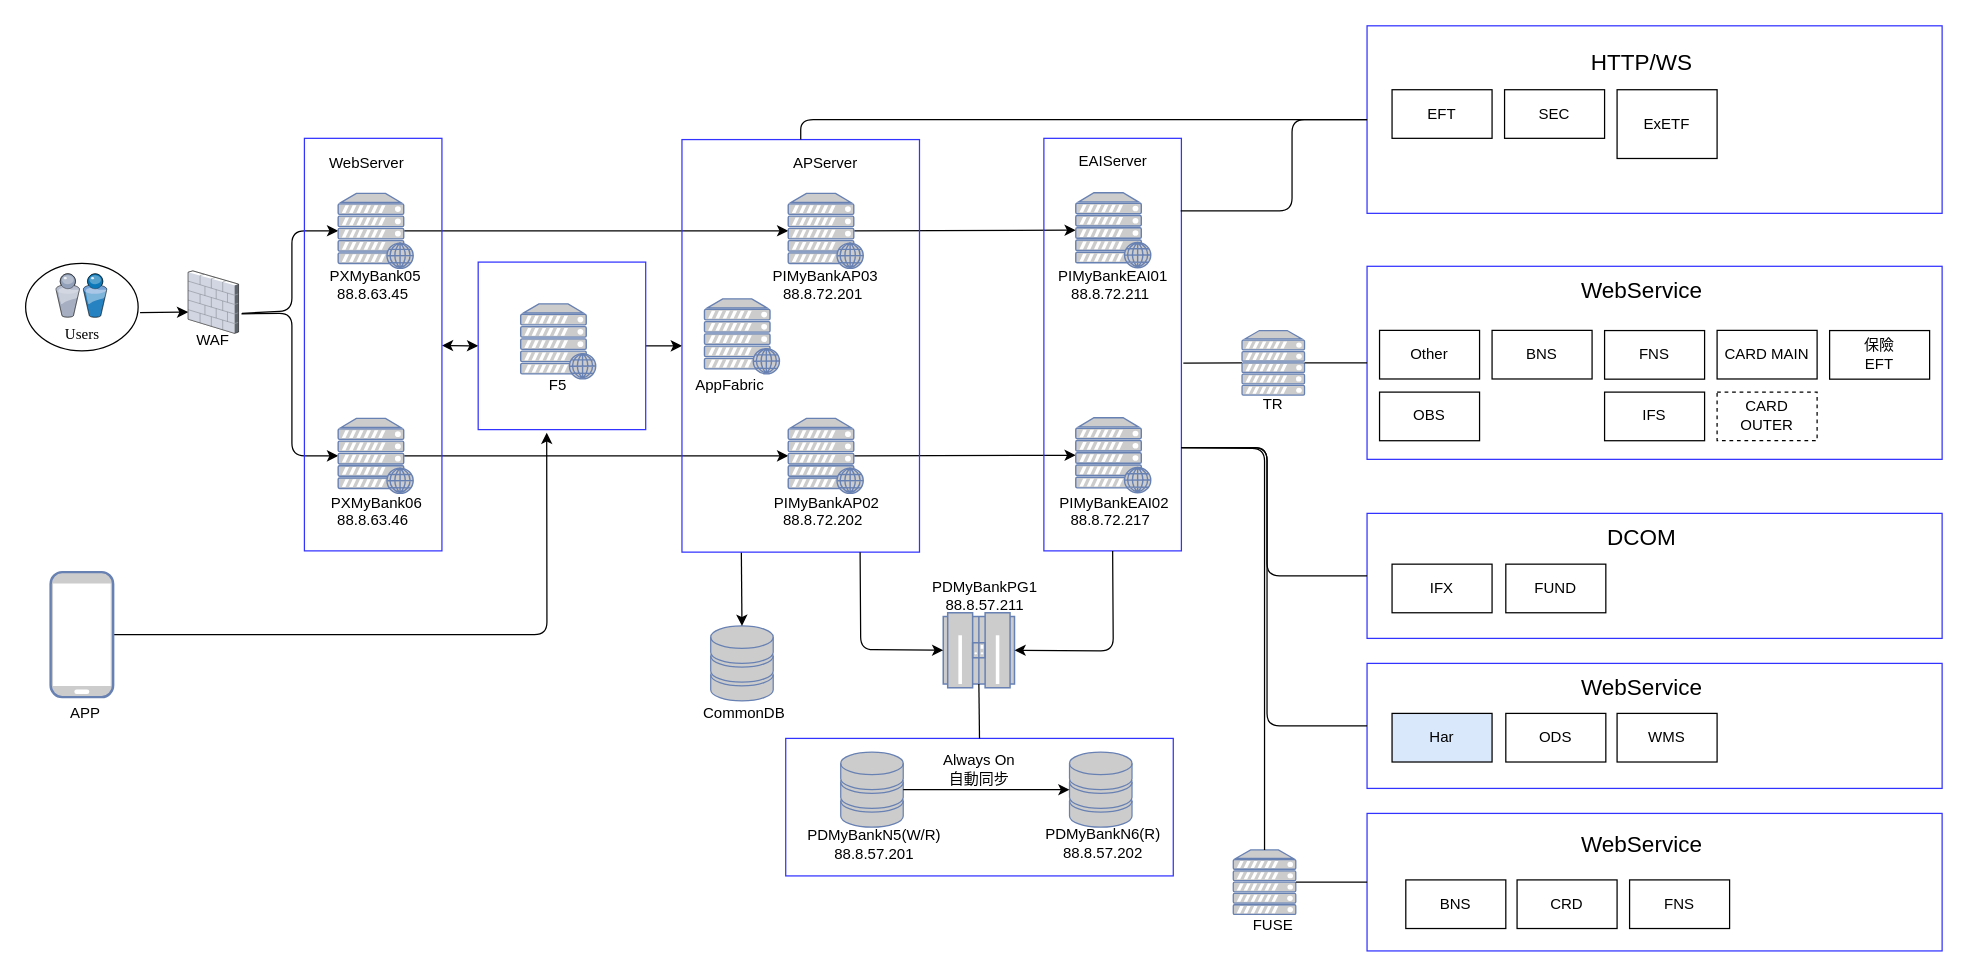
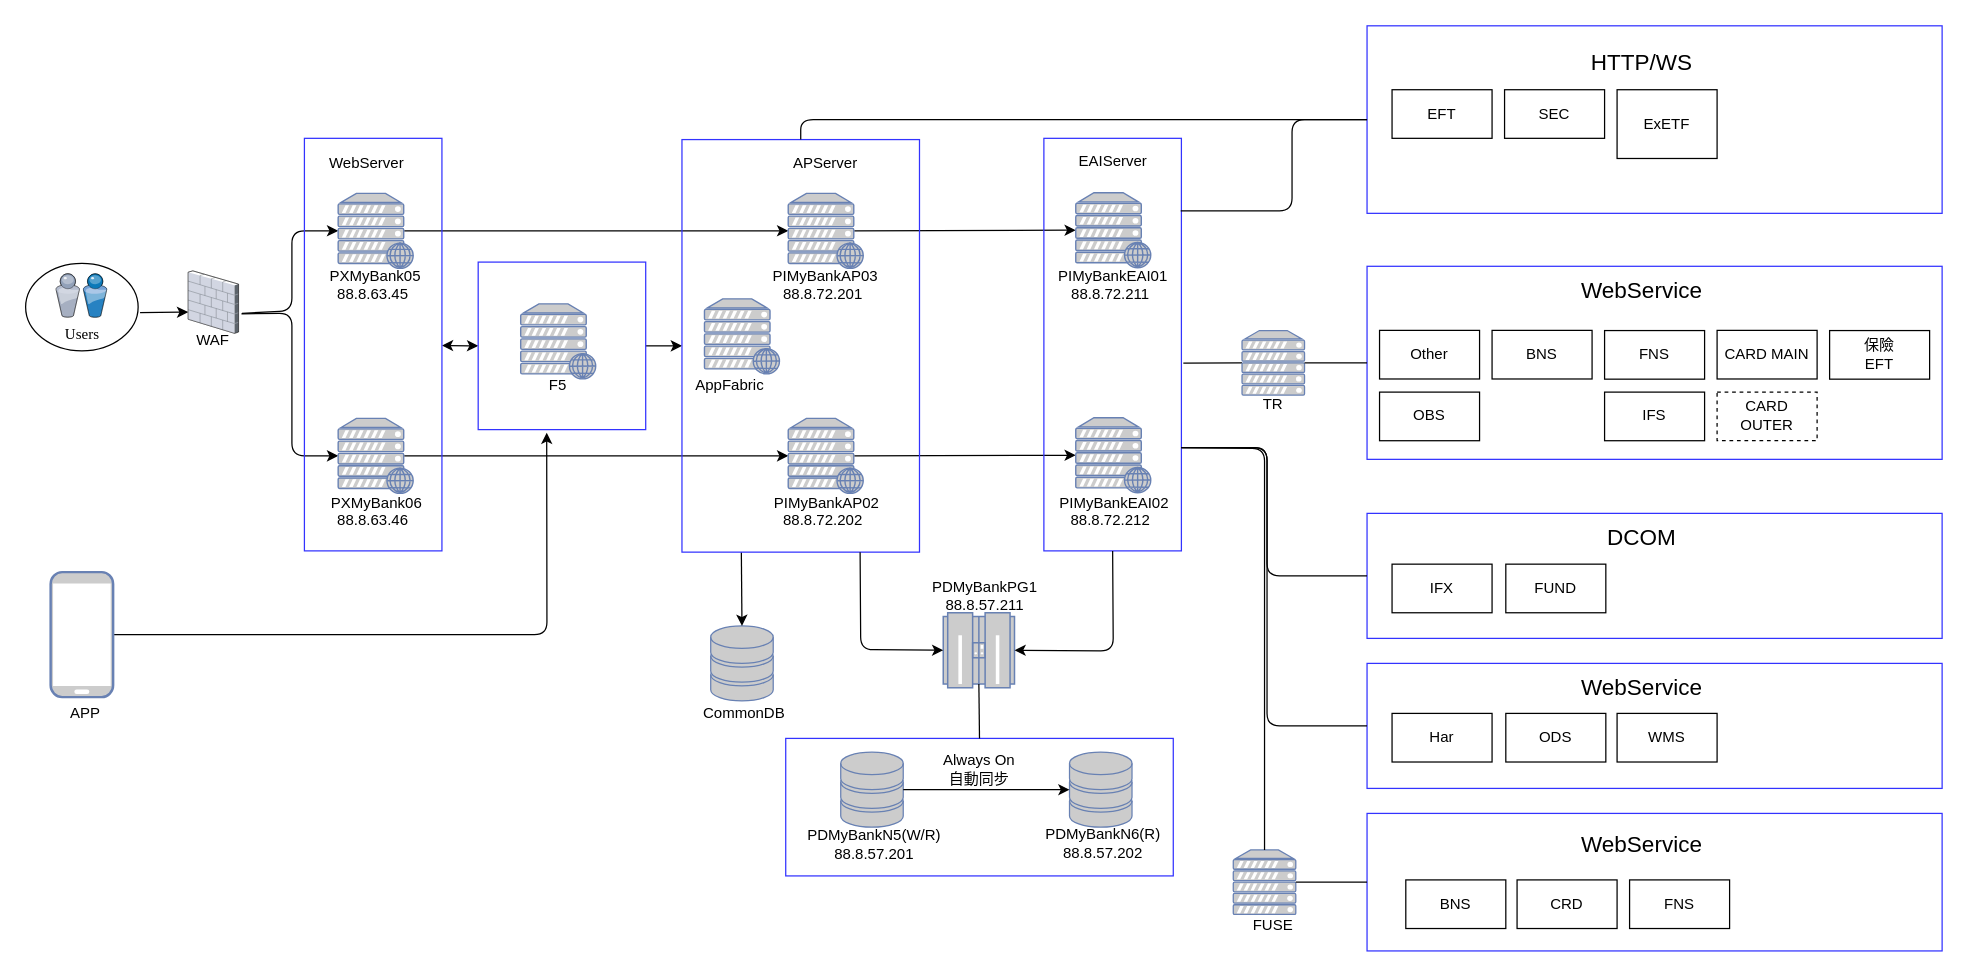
(1111, 521) -> (1111, 521)
(1442, 737) -> (1442, 737)
